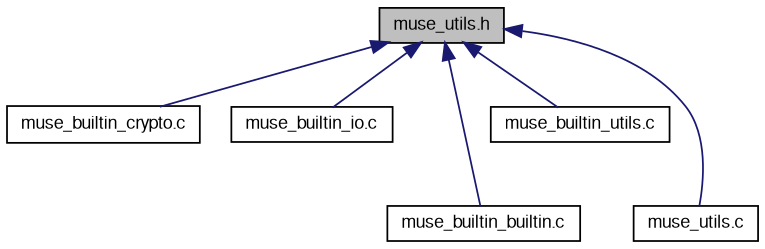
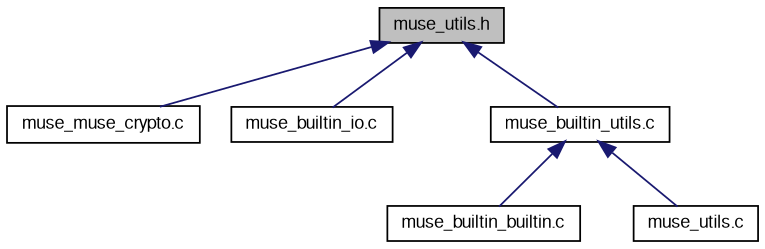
(656, 79) -> (645, 180)
(103, 124) -> (103, 124)
(465, 133) -> (526, 180)
